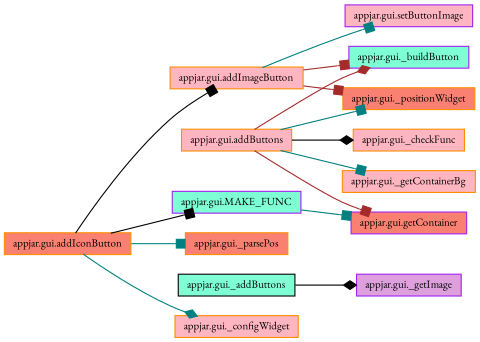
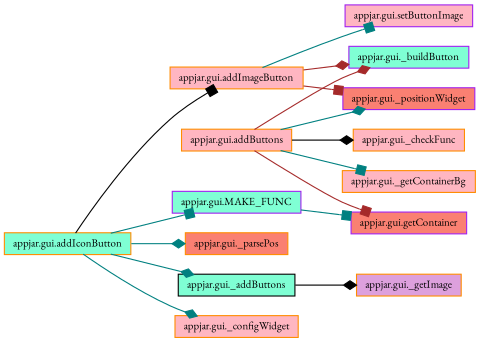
(321, 68) -> (321, 68)
(409, 99) -> (409, 99)
(318, 121) -> (318, 121)
(147, 224) -> (147, 224)
(68, 244) -> (68, 244)
(153, 244) -> (153, 244)
none -> (146, 263)
(409, 285) -> (409, 285)
